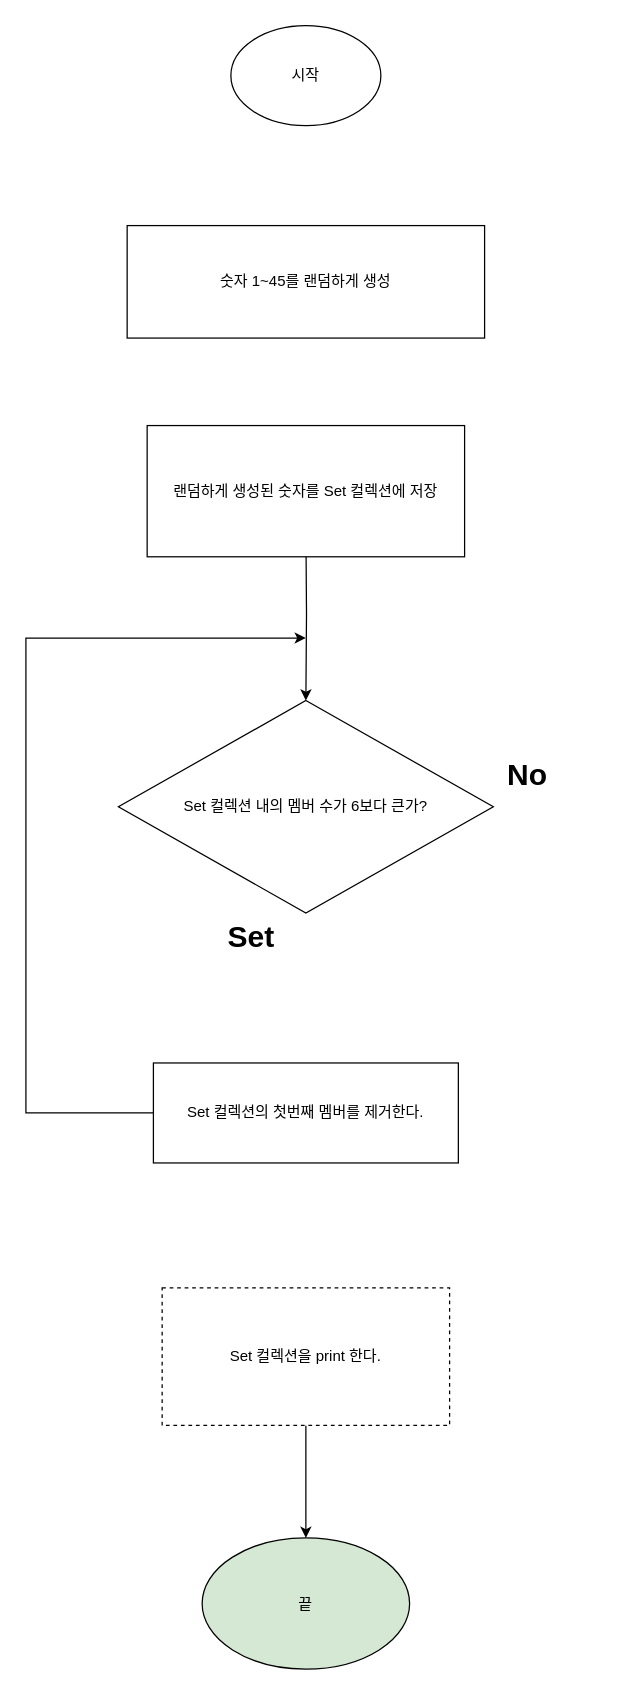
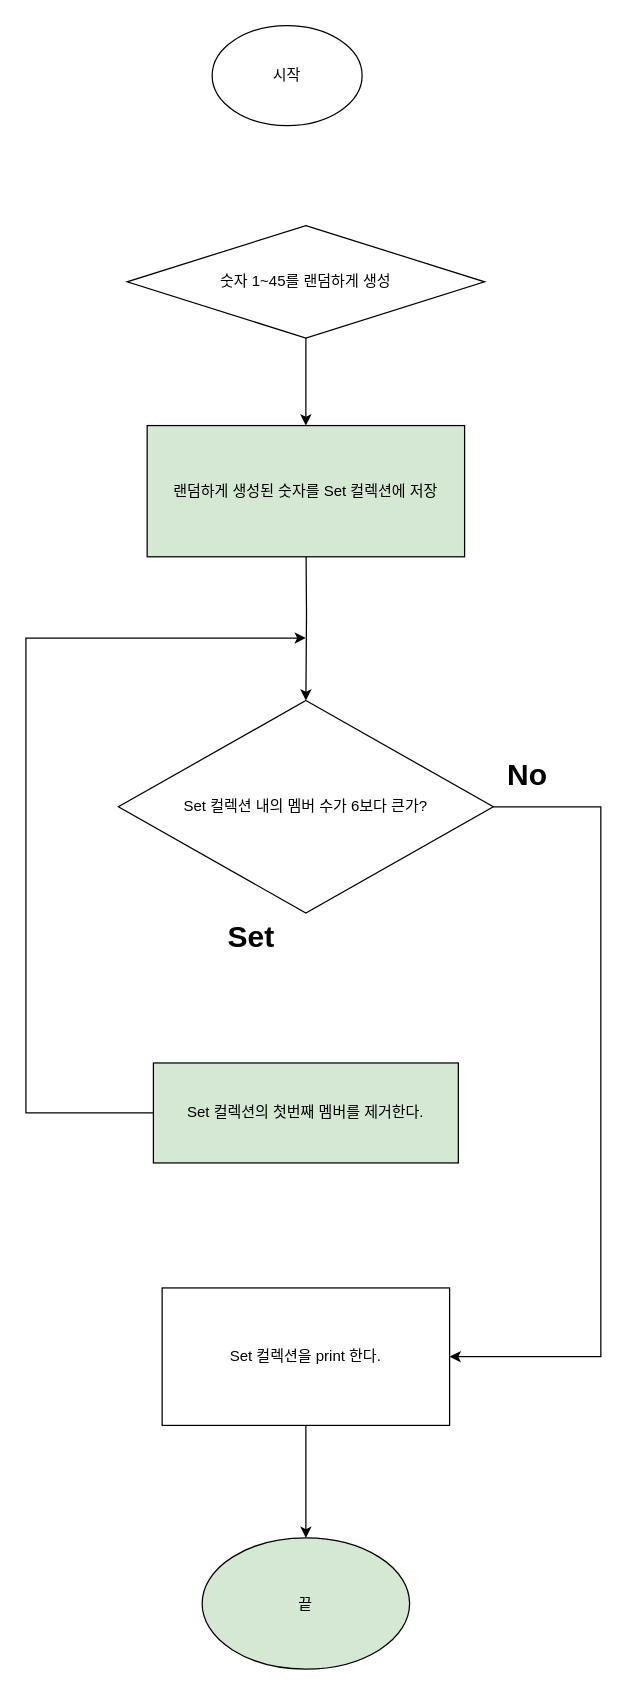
(306, 76) -> (287, 76)
(306, 282) -> (306, 282)
none -> (306, 377)
(306, 491) -> (306, 491)
none -> (601, 1100)
(306, 1113) -> (306, 1113)
(306, 1357) -> (306, 1357)
